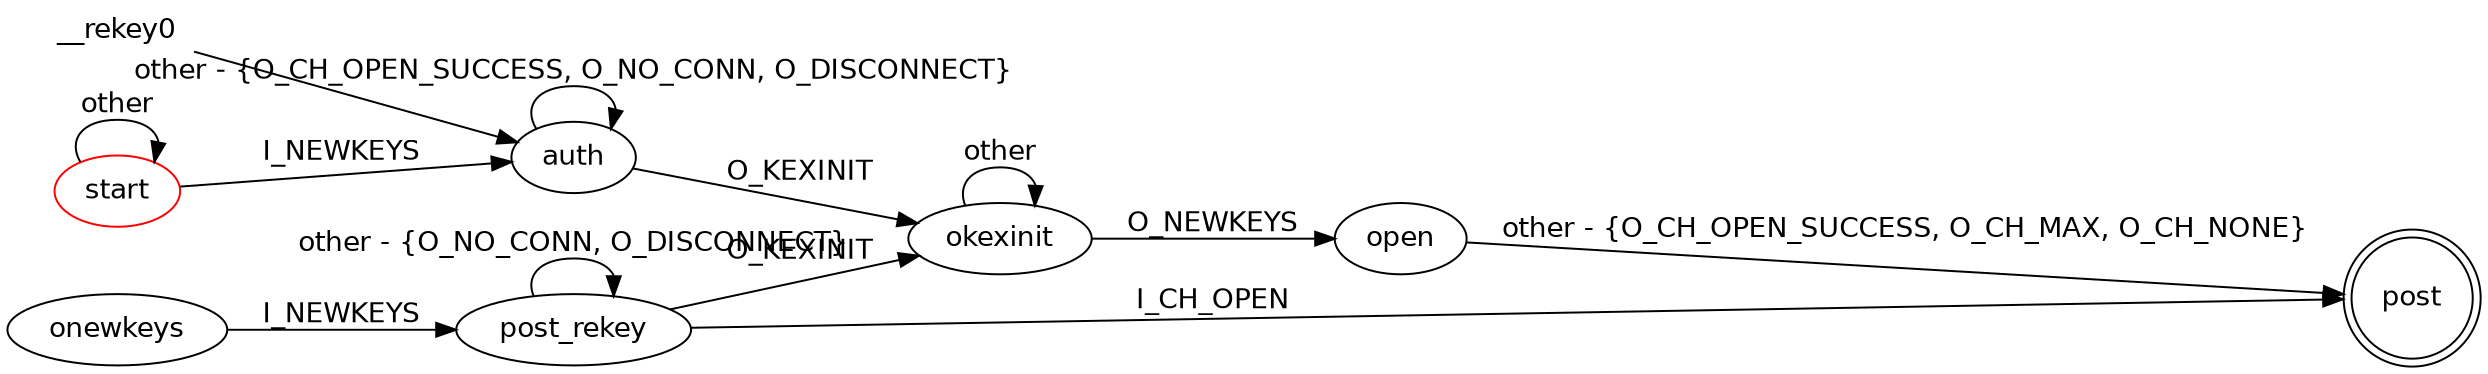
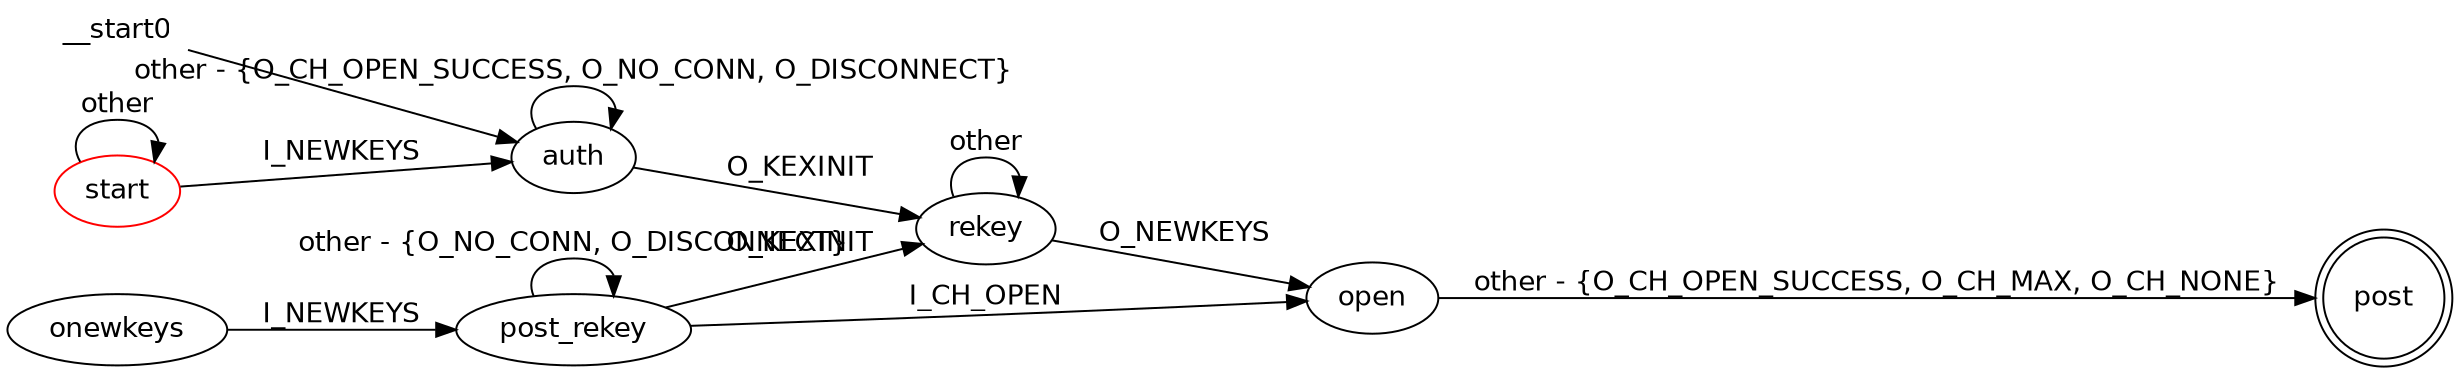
(117, 31) -> (117, 31)
(1000, 239) -> (986, 229)
(1507, 314) -> (989, 315)
